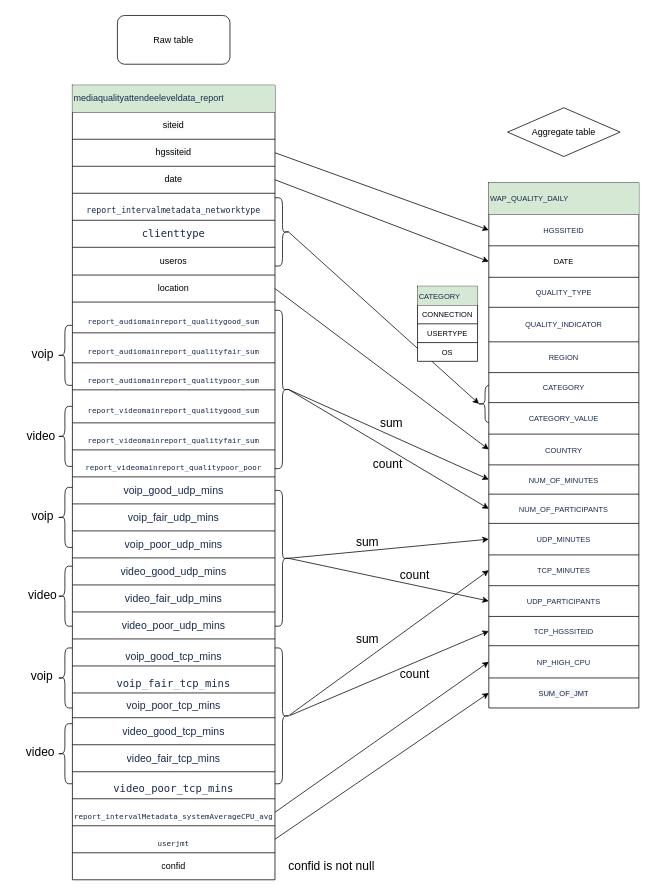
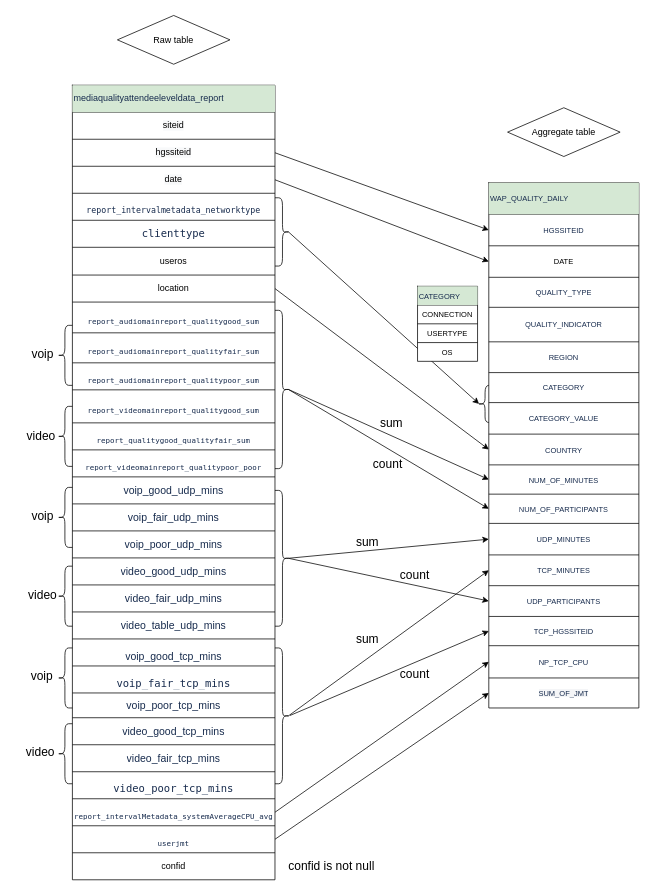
(174, 40) -> (174, 40)
(174, 436) -> (174, 436)
(174, 625) -> (174, 625)
(564, 662) -> (564, 662)
